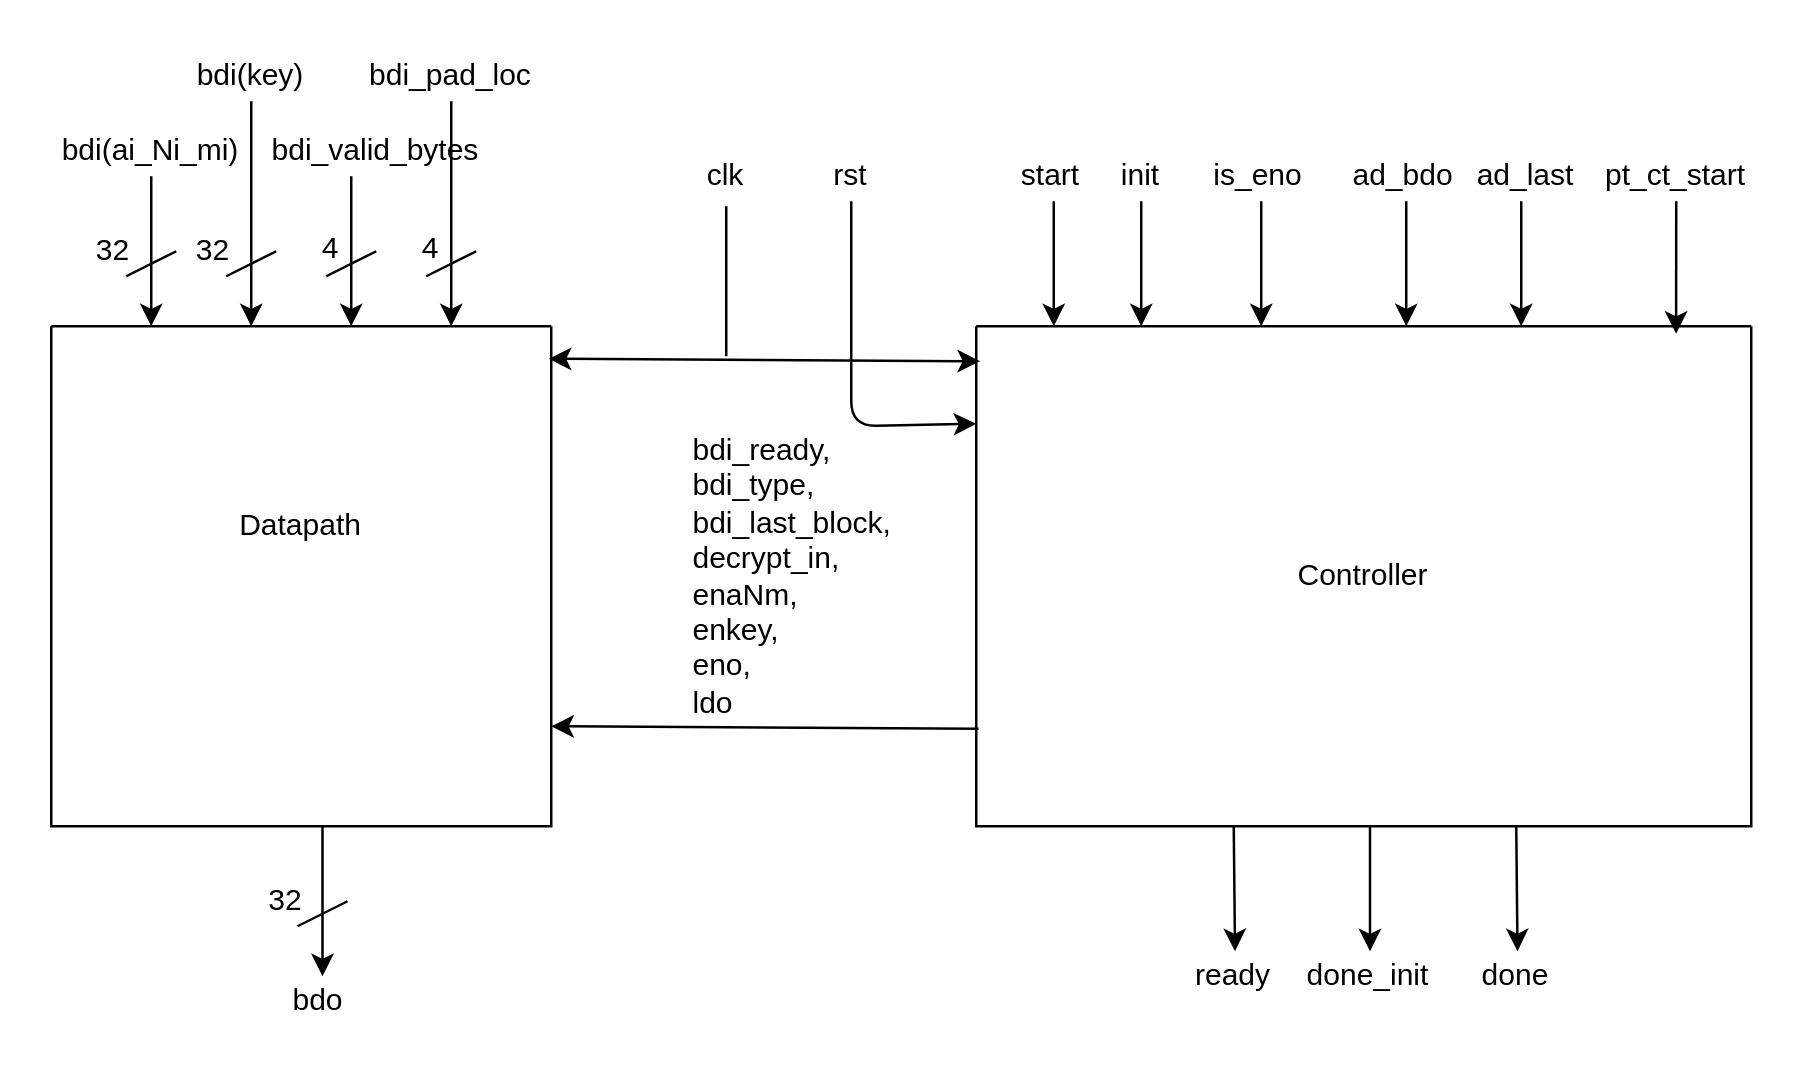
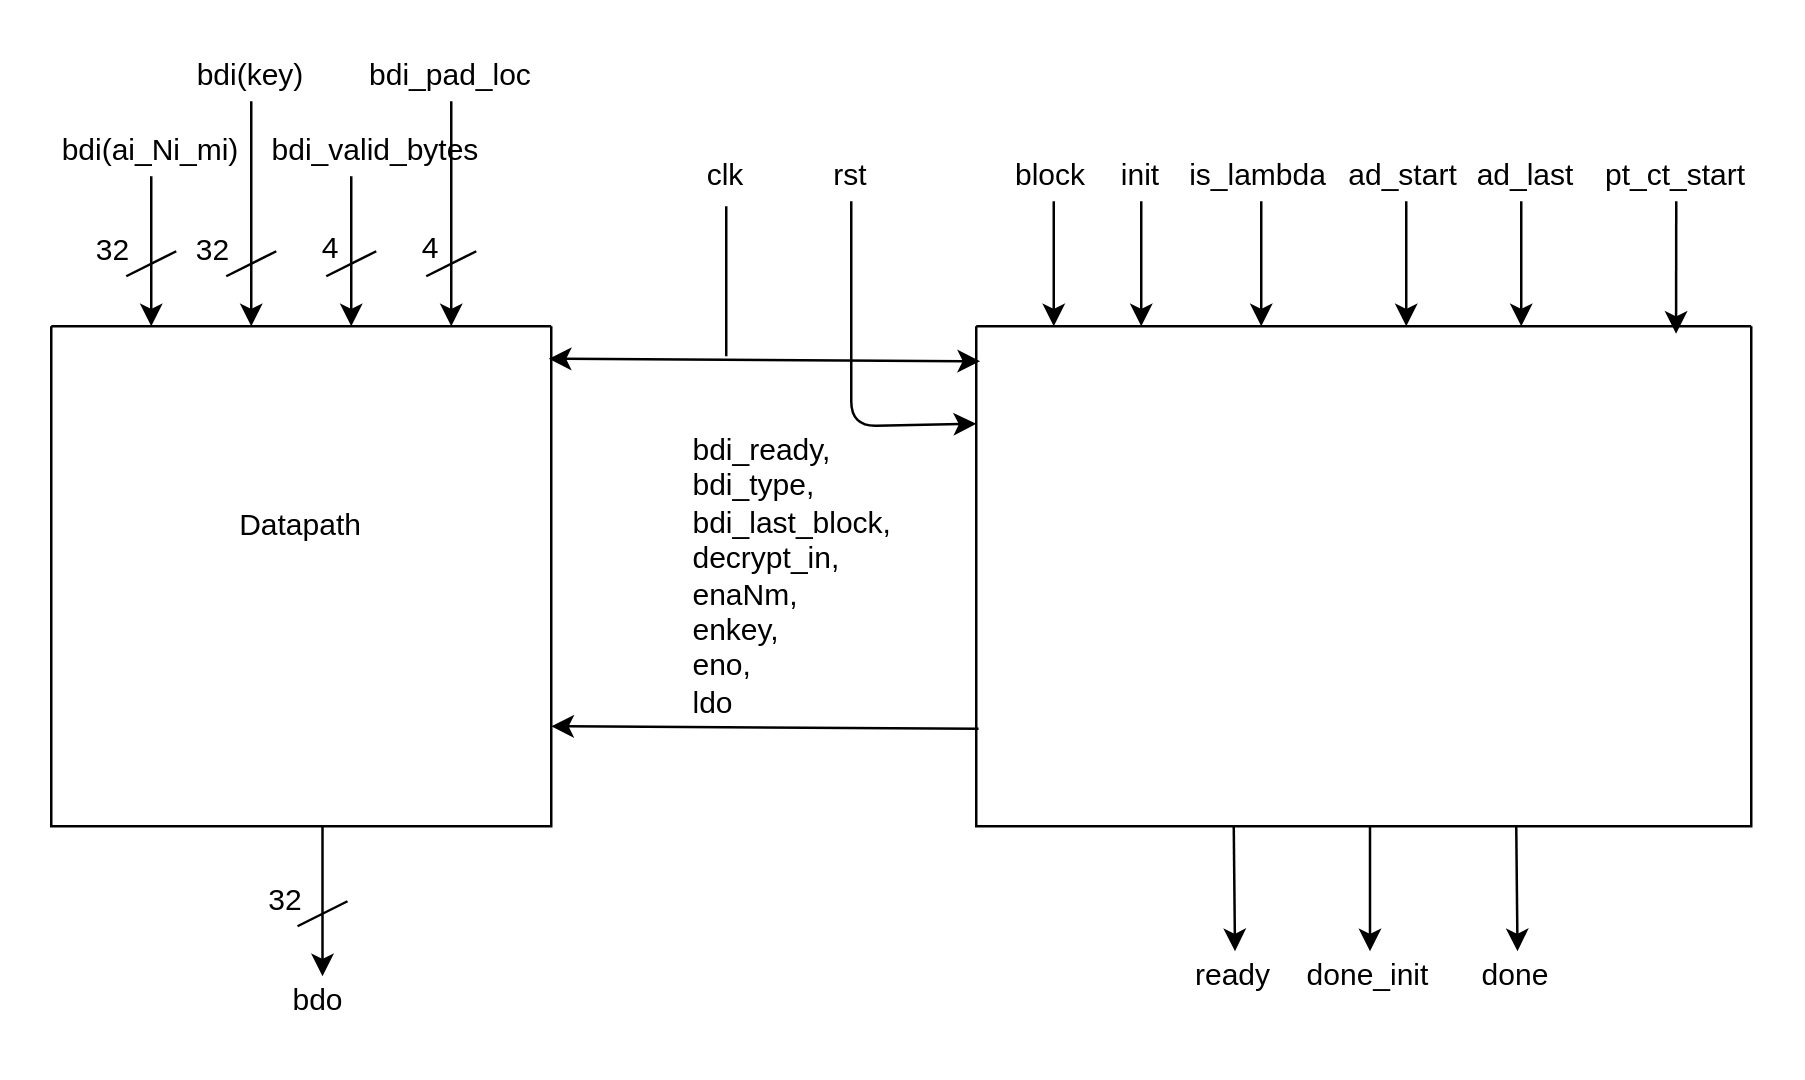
(1051, 176) -> (1051, 176)
(1259, 176) -> (1259, 176)
(1404, 176) -> (1404, 176)
(1364, 576) -> none
